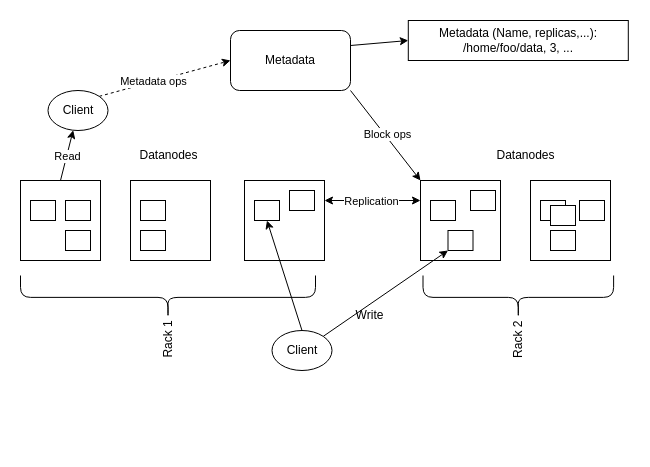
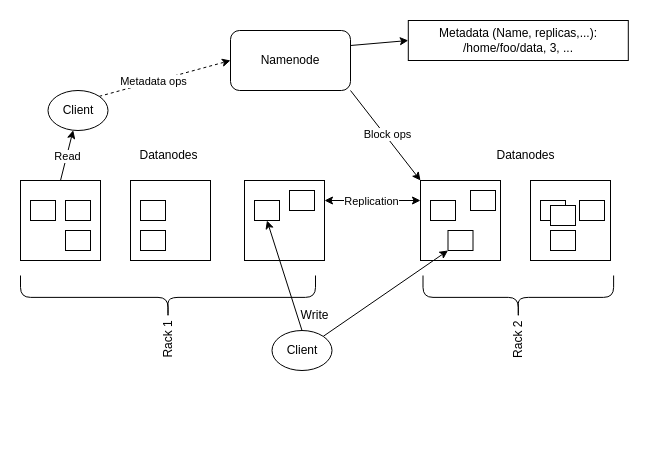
(291, 61) -> (291, 61)
(370, 316) -> (315, 316)
